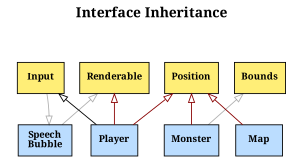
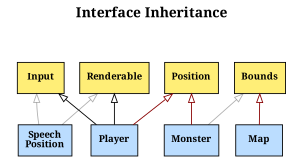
(48, 106) -> (37, 114)
(229, 113) -> (260, 114)
(114, 114) -> (114, 114)
(45, 144) -> (45, 144)
